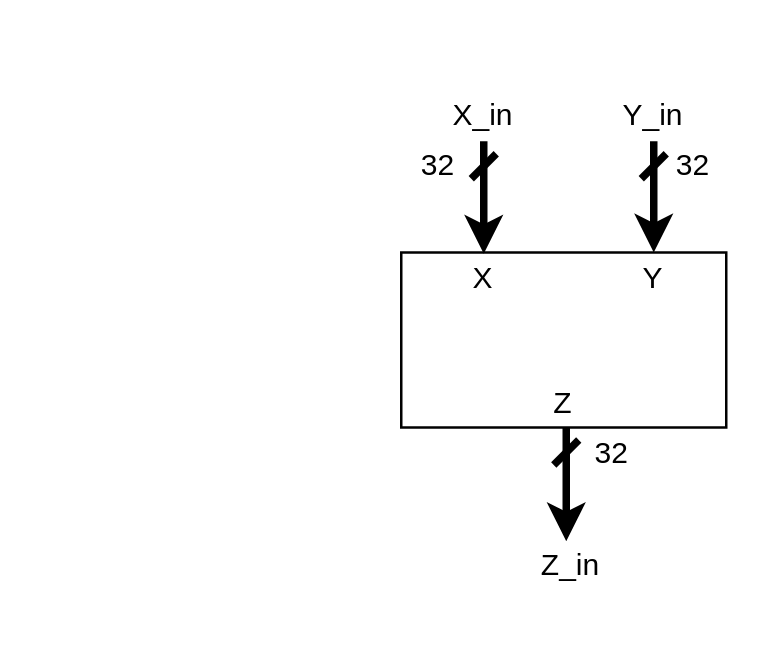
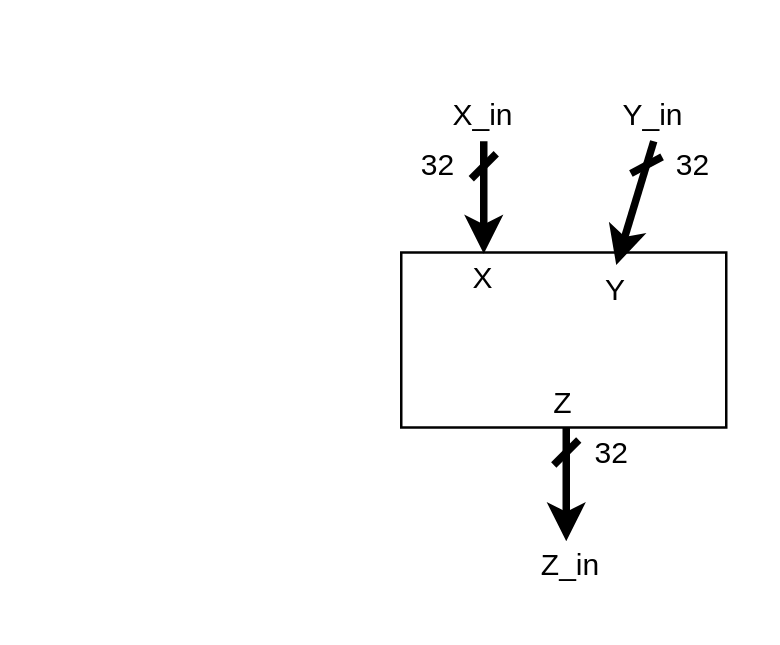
(654, 278) -> (616, 290)
